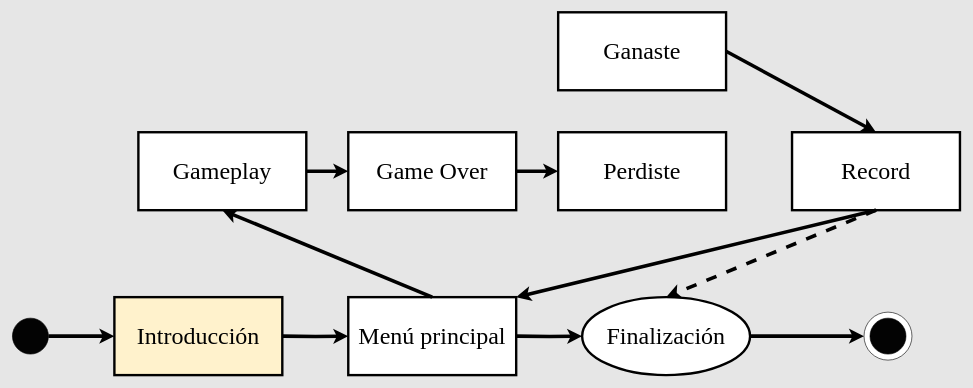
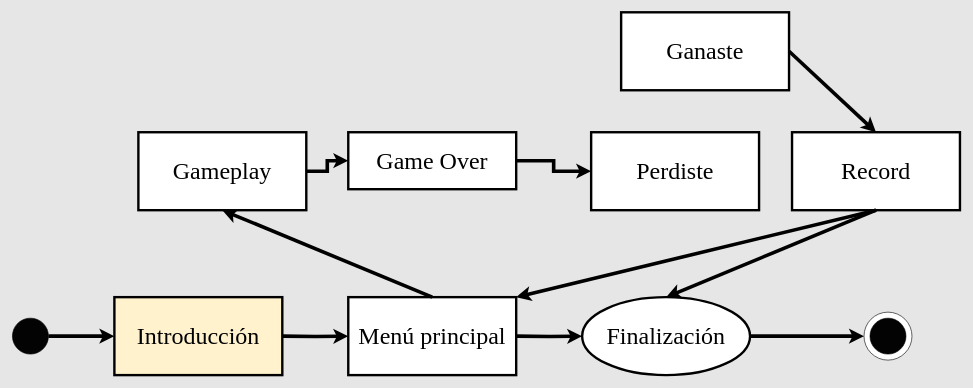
(642, 51) -> (705, 51)
(432, 171) -> (432, 161)
(642, 171) -> (675, 171)
(761, 258) -> (761, 258)
